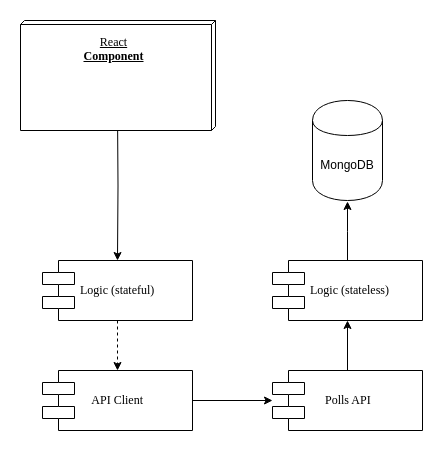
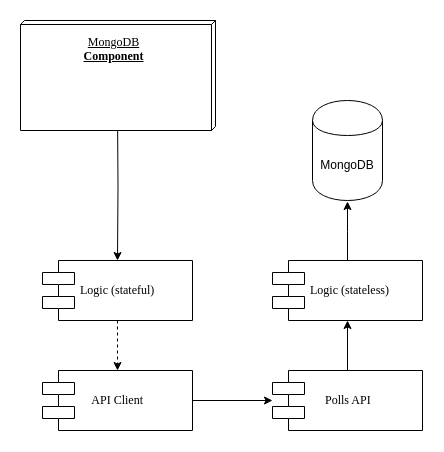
(114, 50) -> (114, 50)
